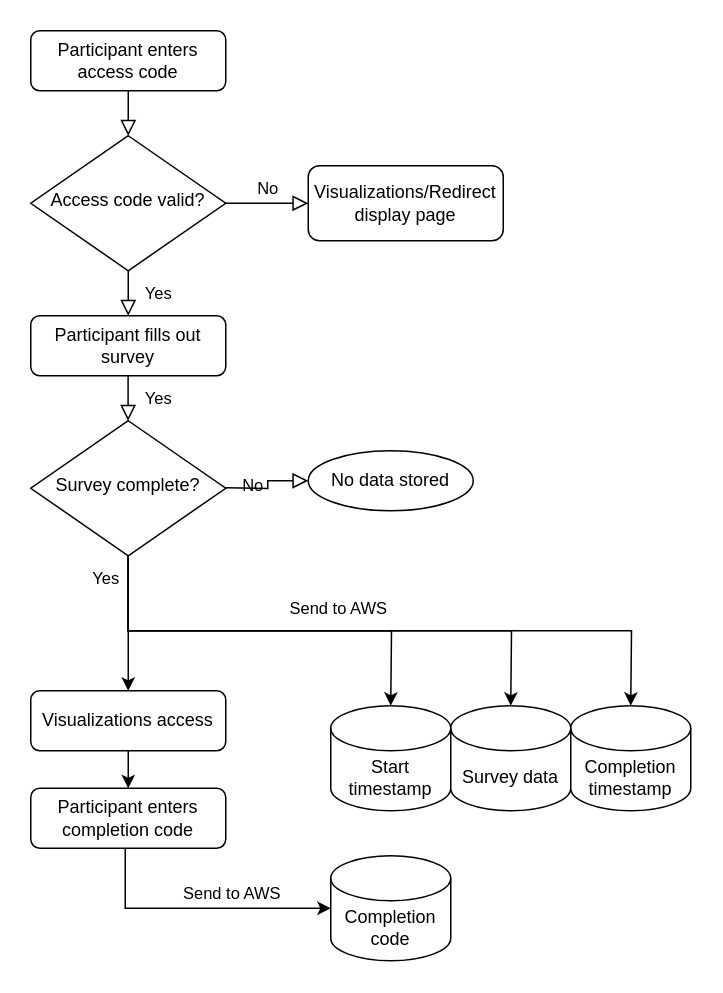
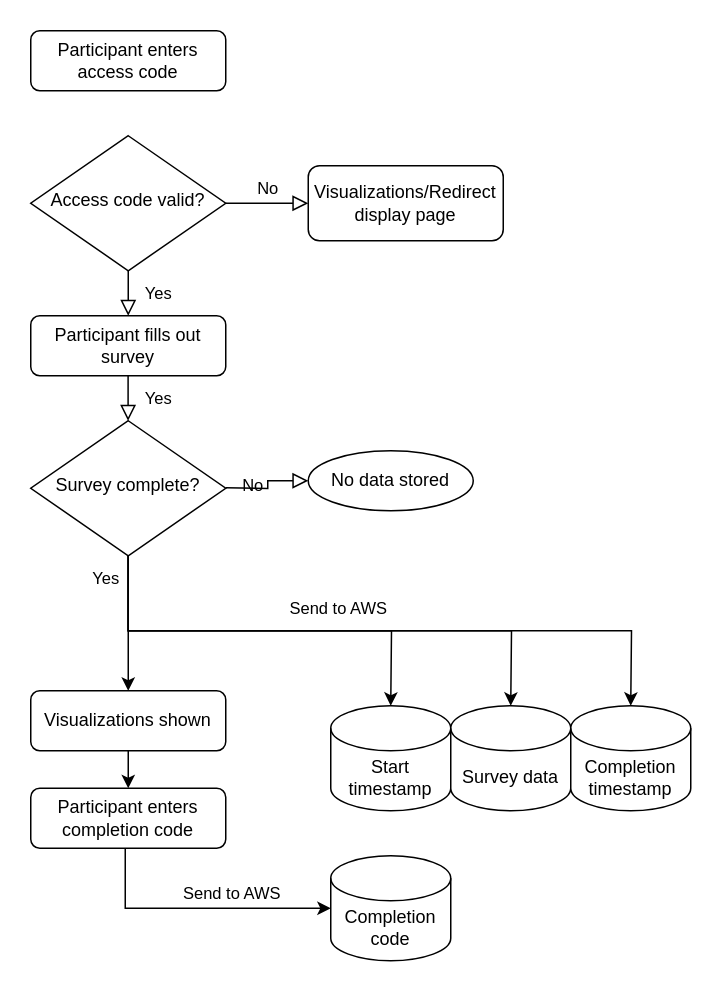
(128, 120) -> none
(128, 721) -> (128, 721)
